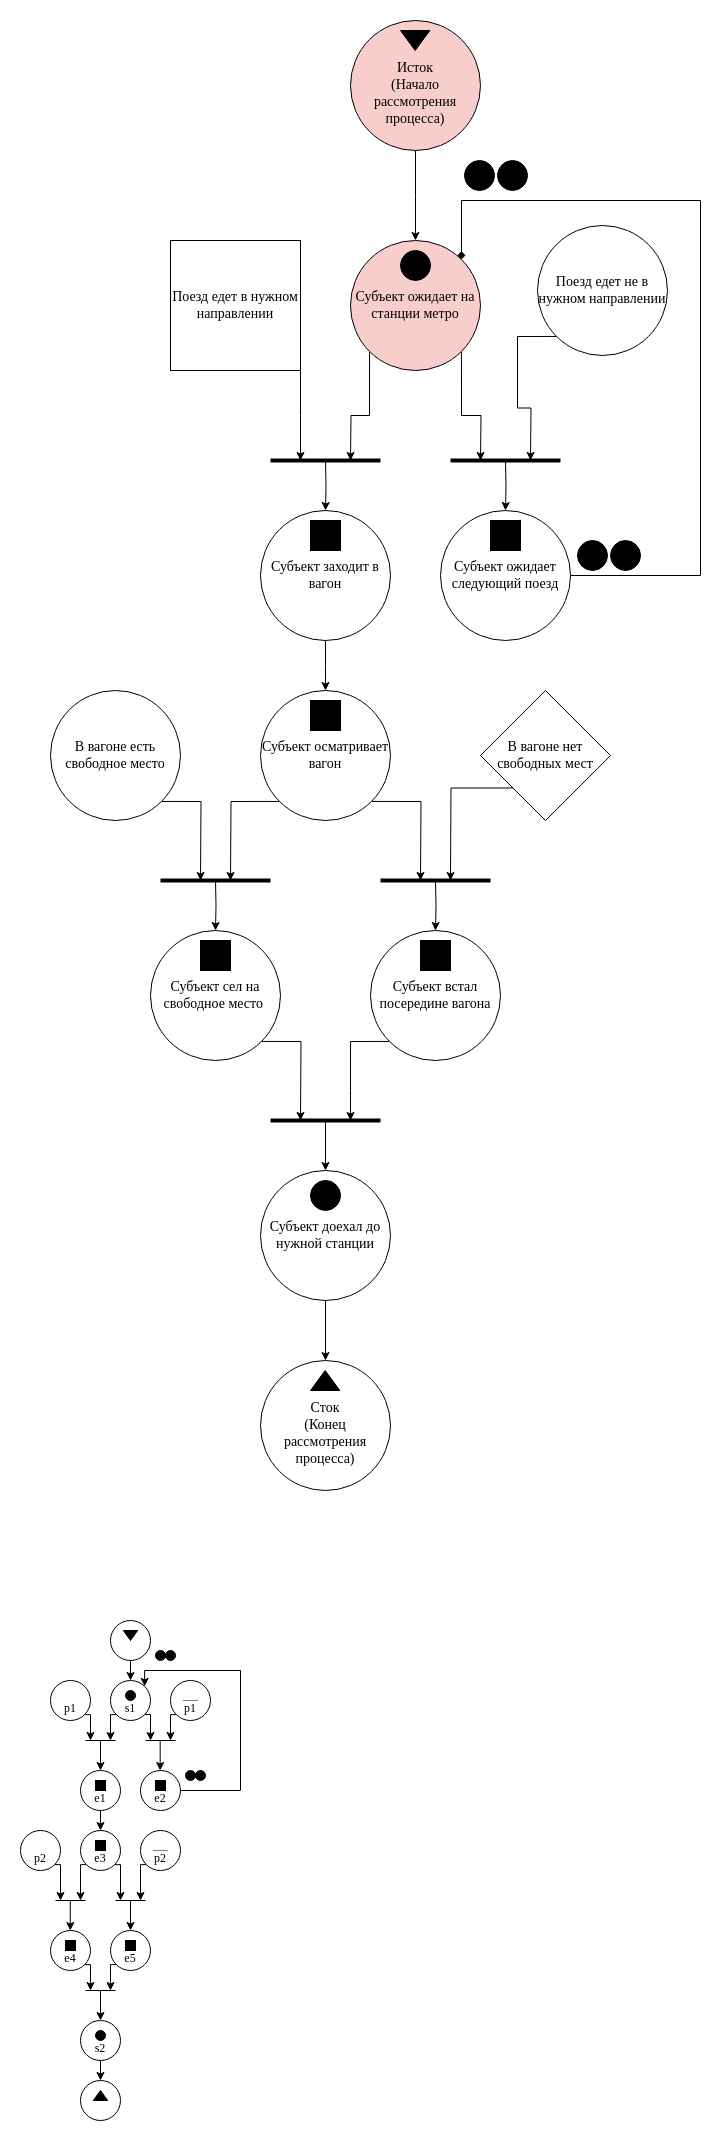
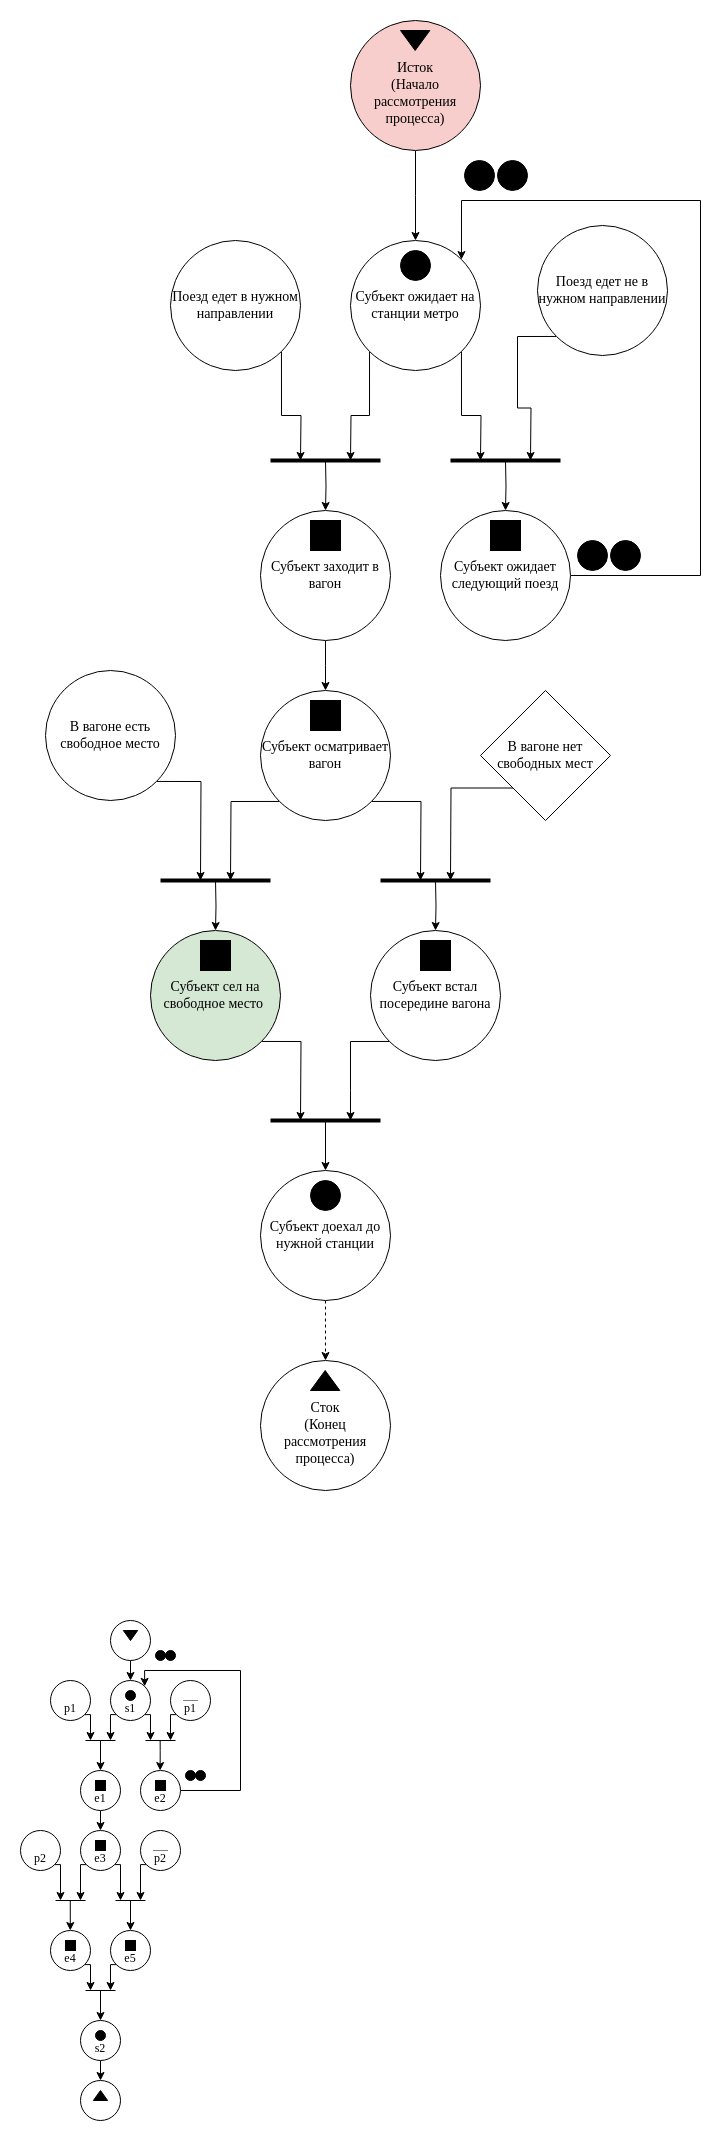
(461, 251) -> (461, 251)
(236, 306) -> (236, 306)
(416, 306) -> (416, 306)
(116, 756) -> (111, 736)
(216, 996) -> (216, 996)
(326, 1328) -> (326, 1328)
